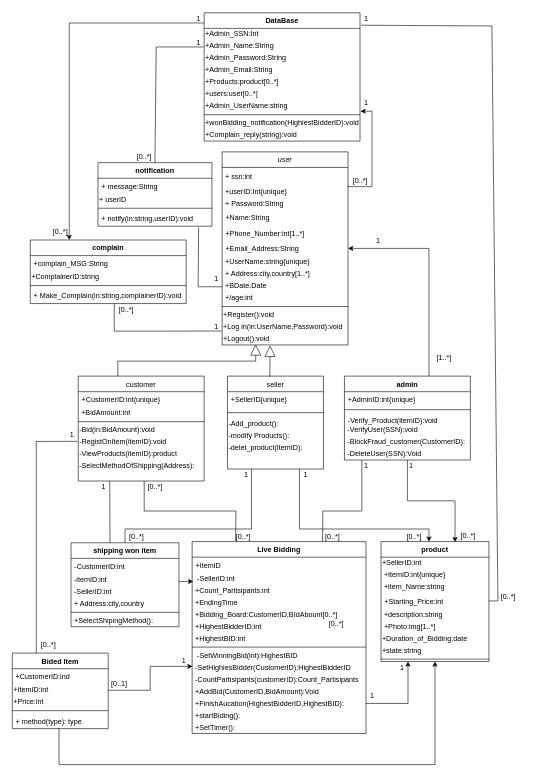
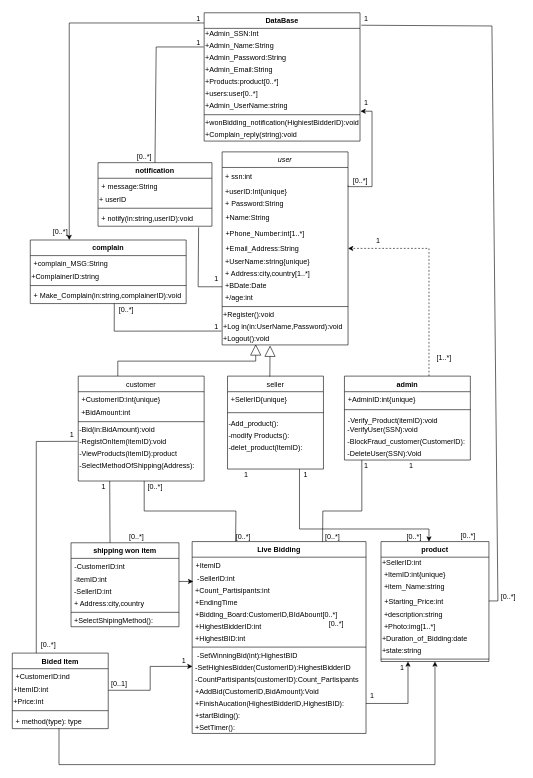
(429, 273) -> (429, 273)
(408, 481) -> none
(252, 501) -> none
